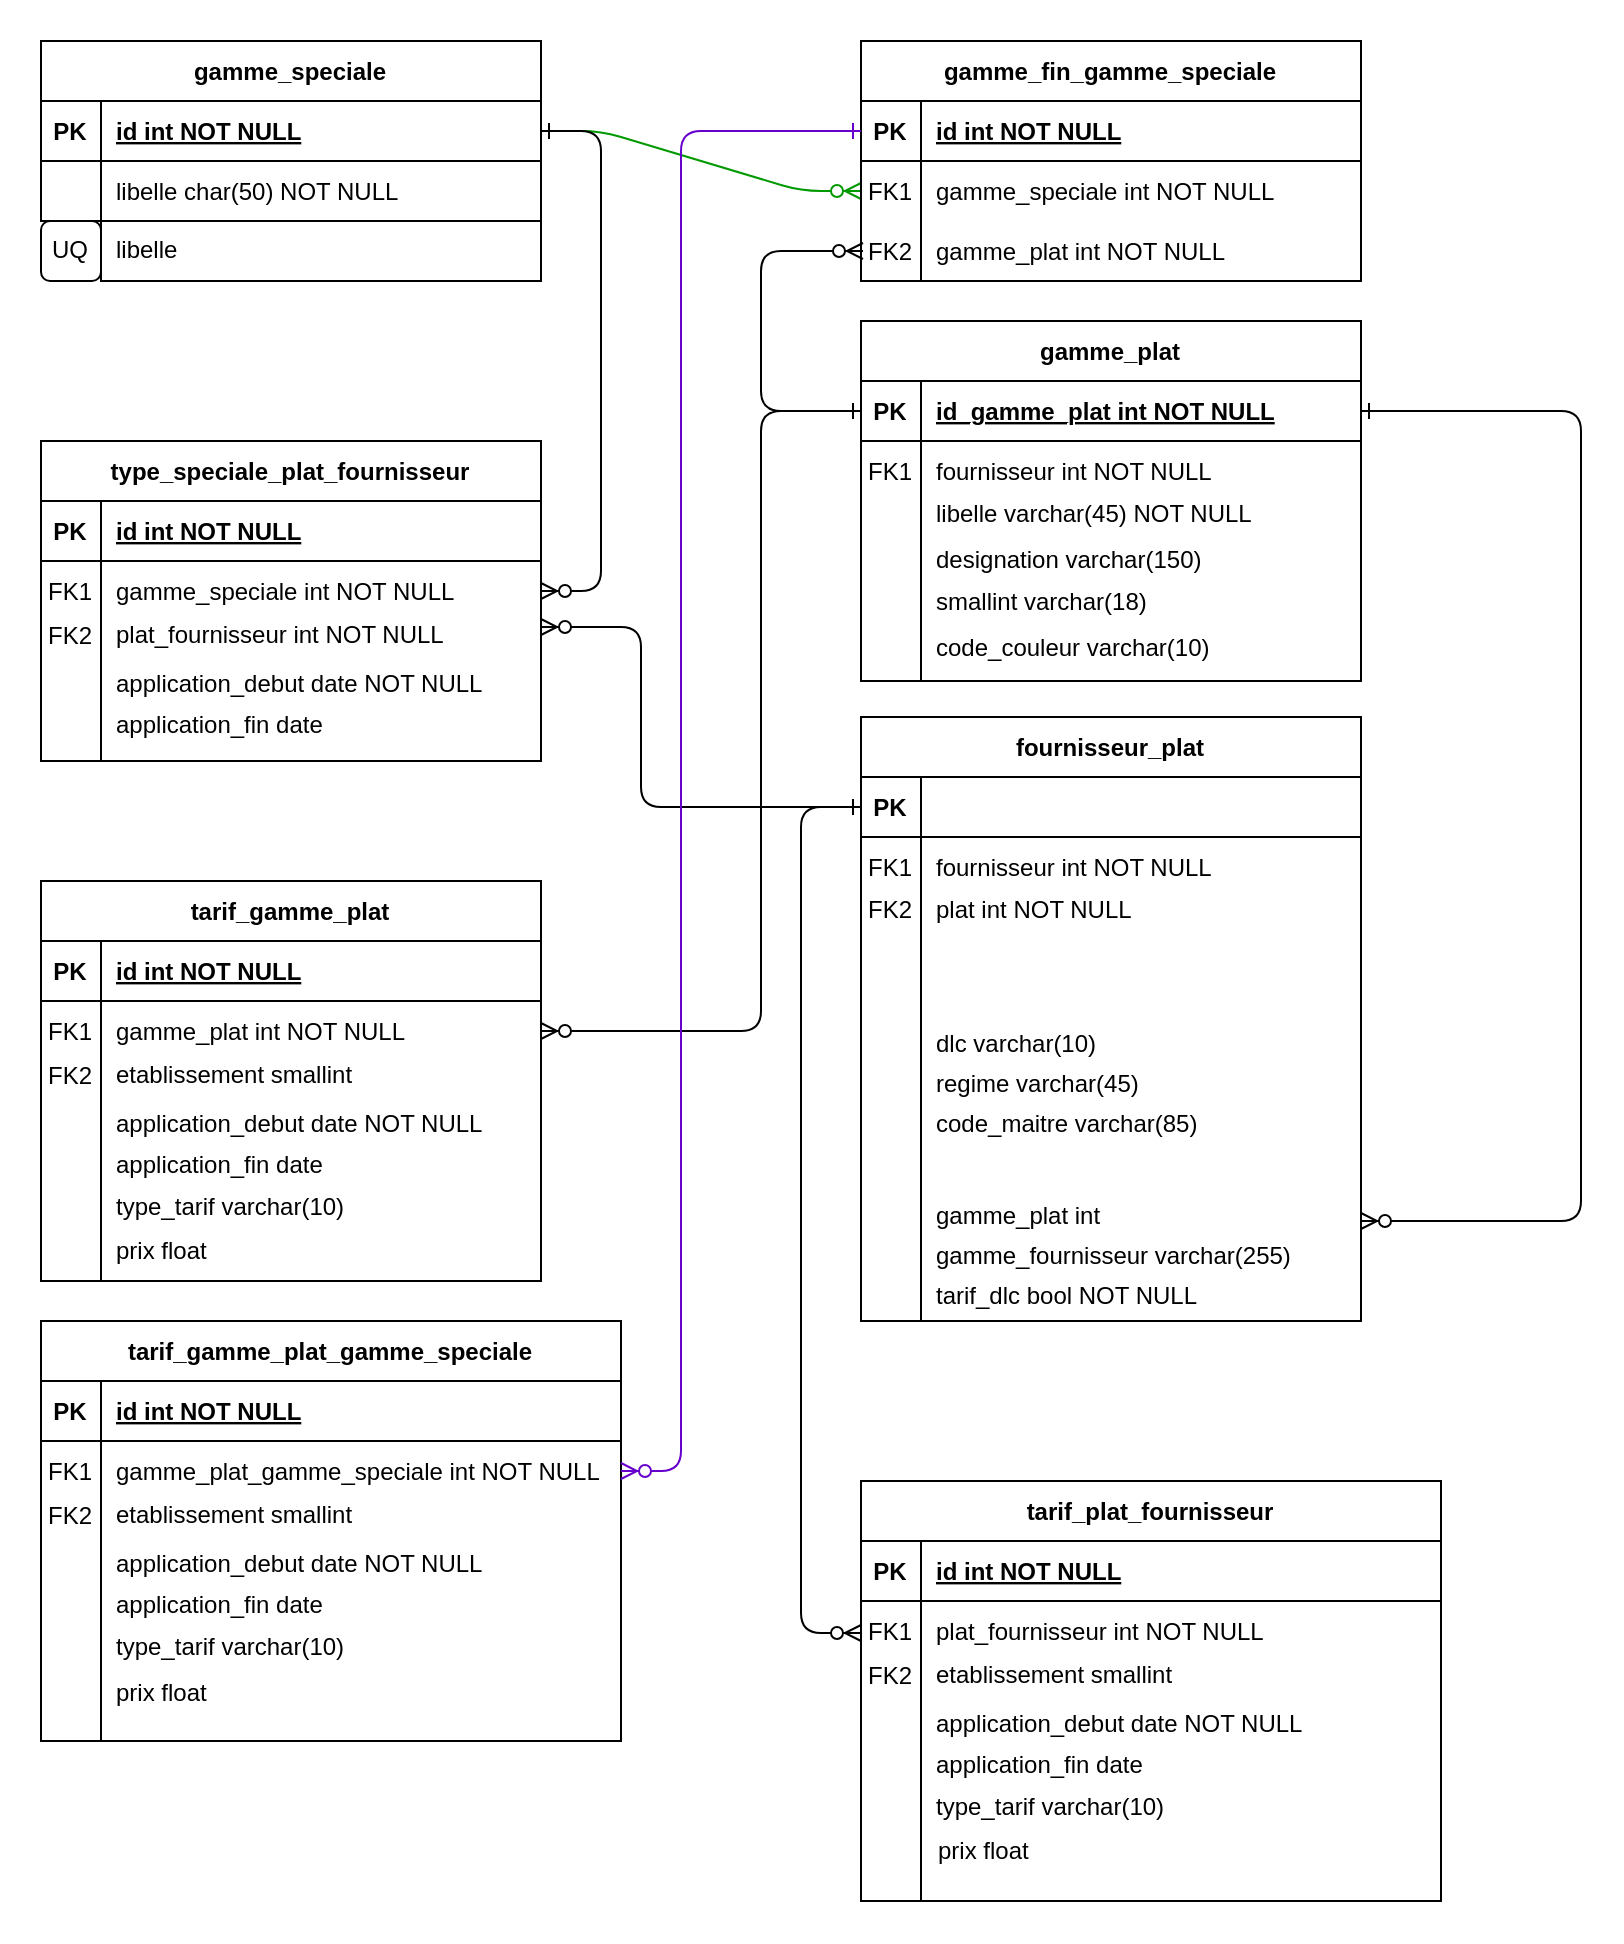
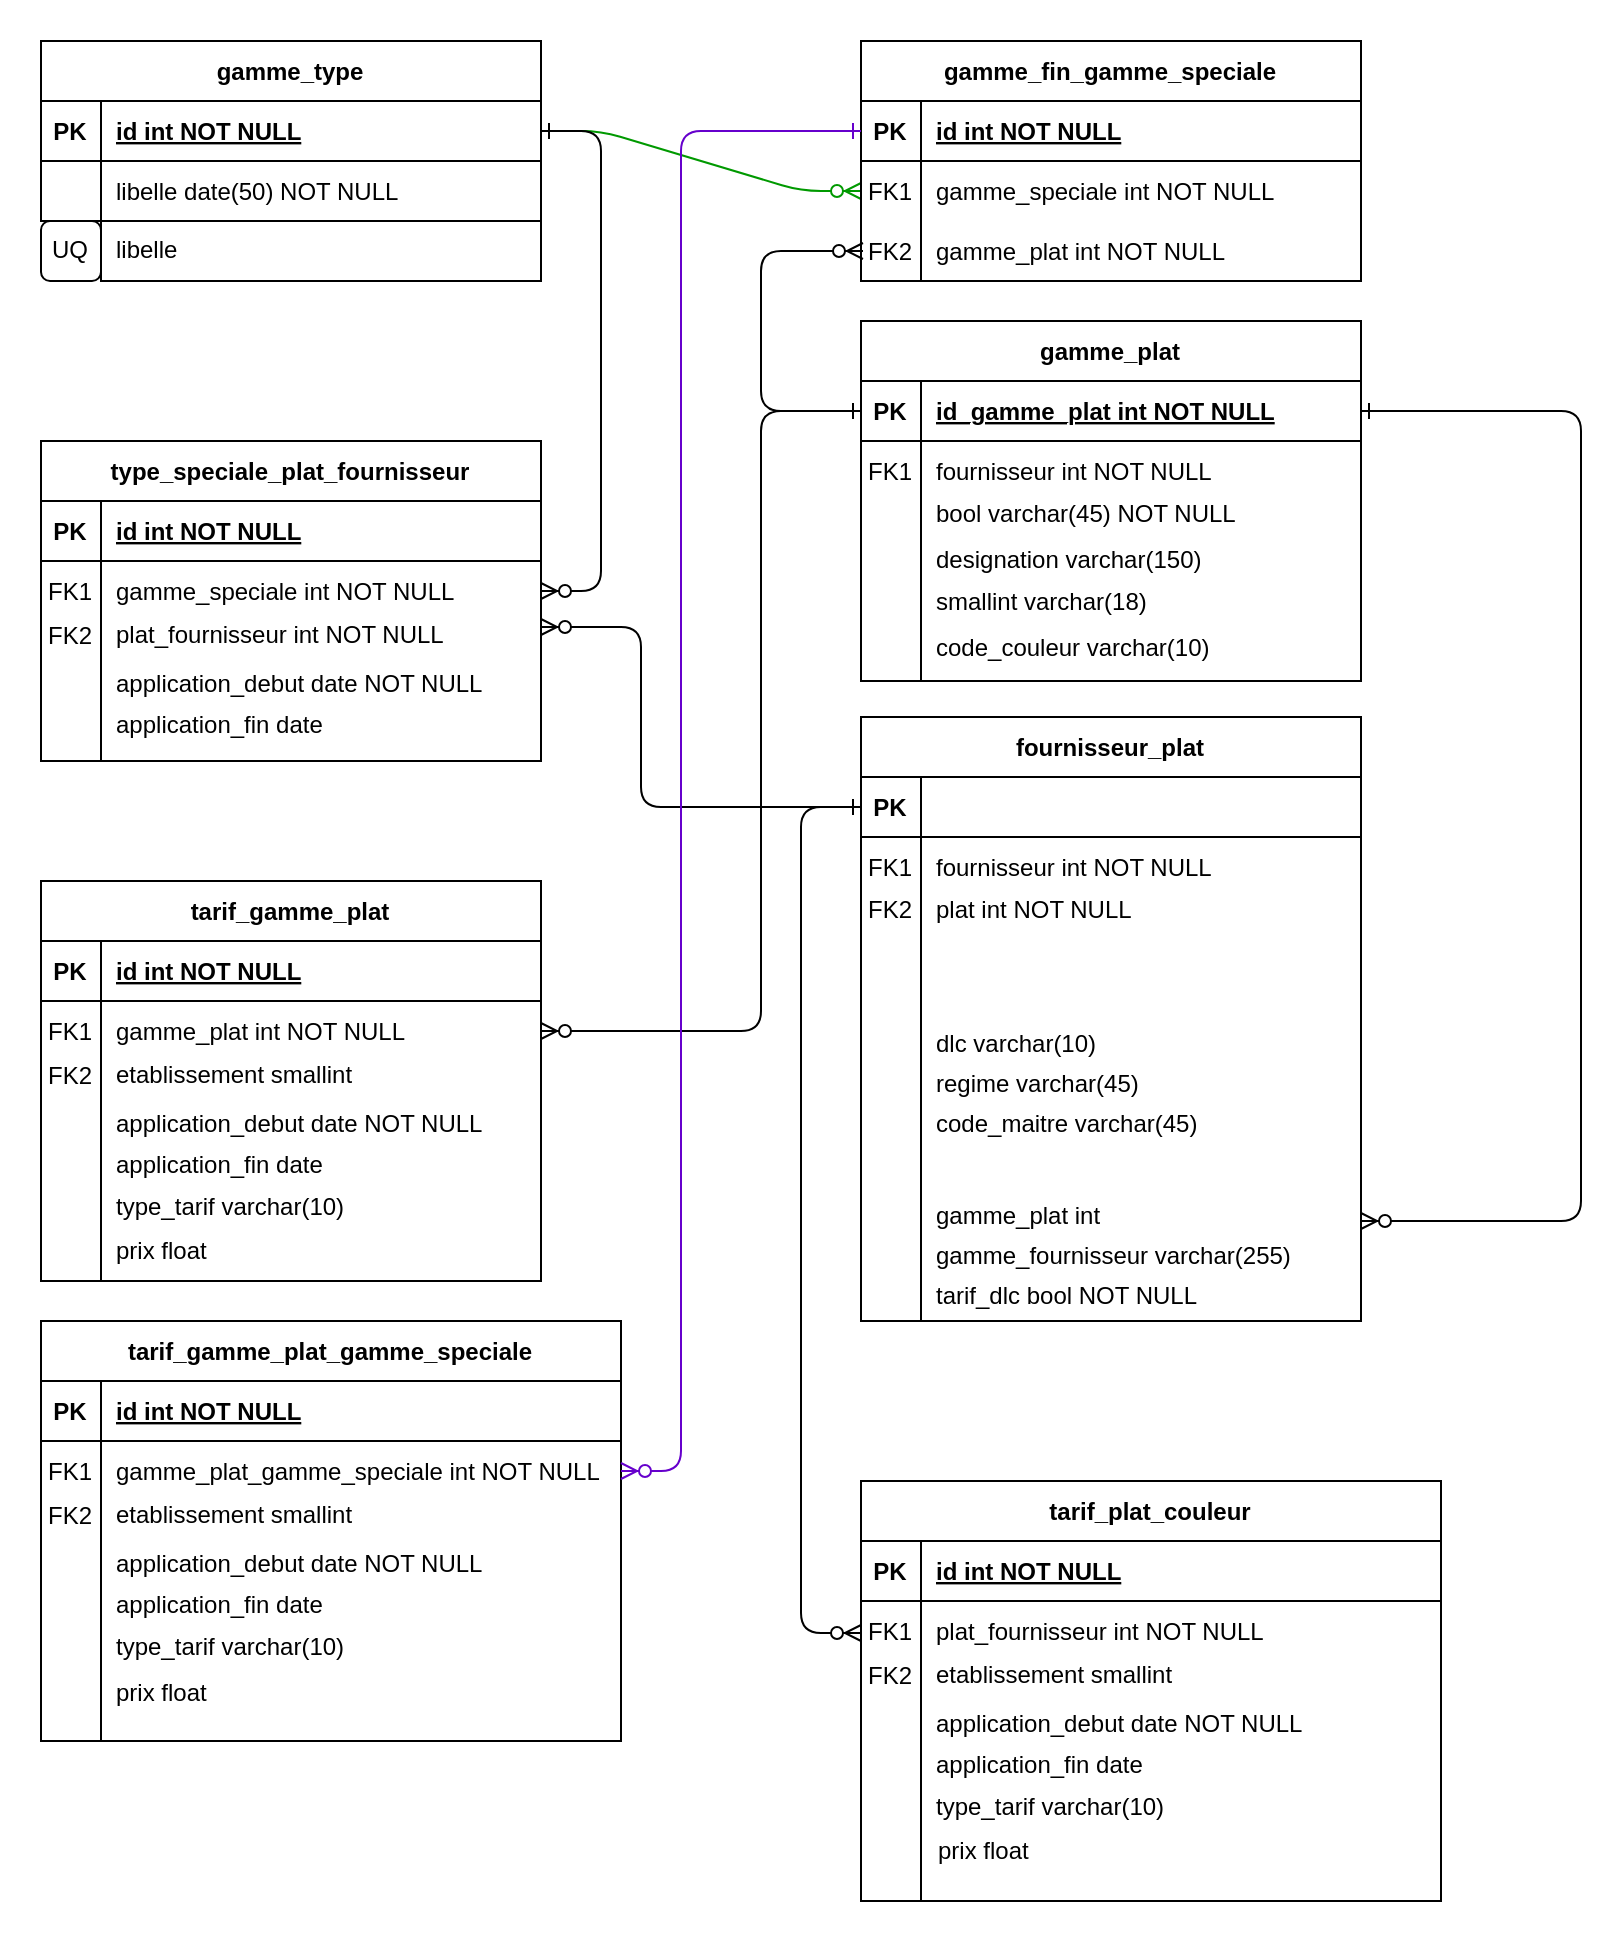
(290, 72) -> (290, 72)
(262, 192) -> (262, 192)
(1102, 514) -> (1092, 514)
(1084, 1124) -> (1084, 1124)
(1150, 1512) -> (1150, 1512)
